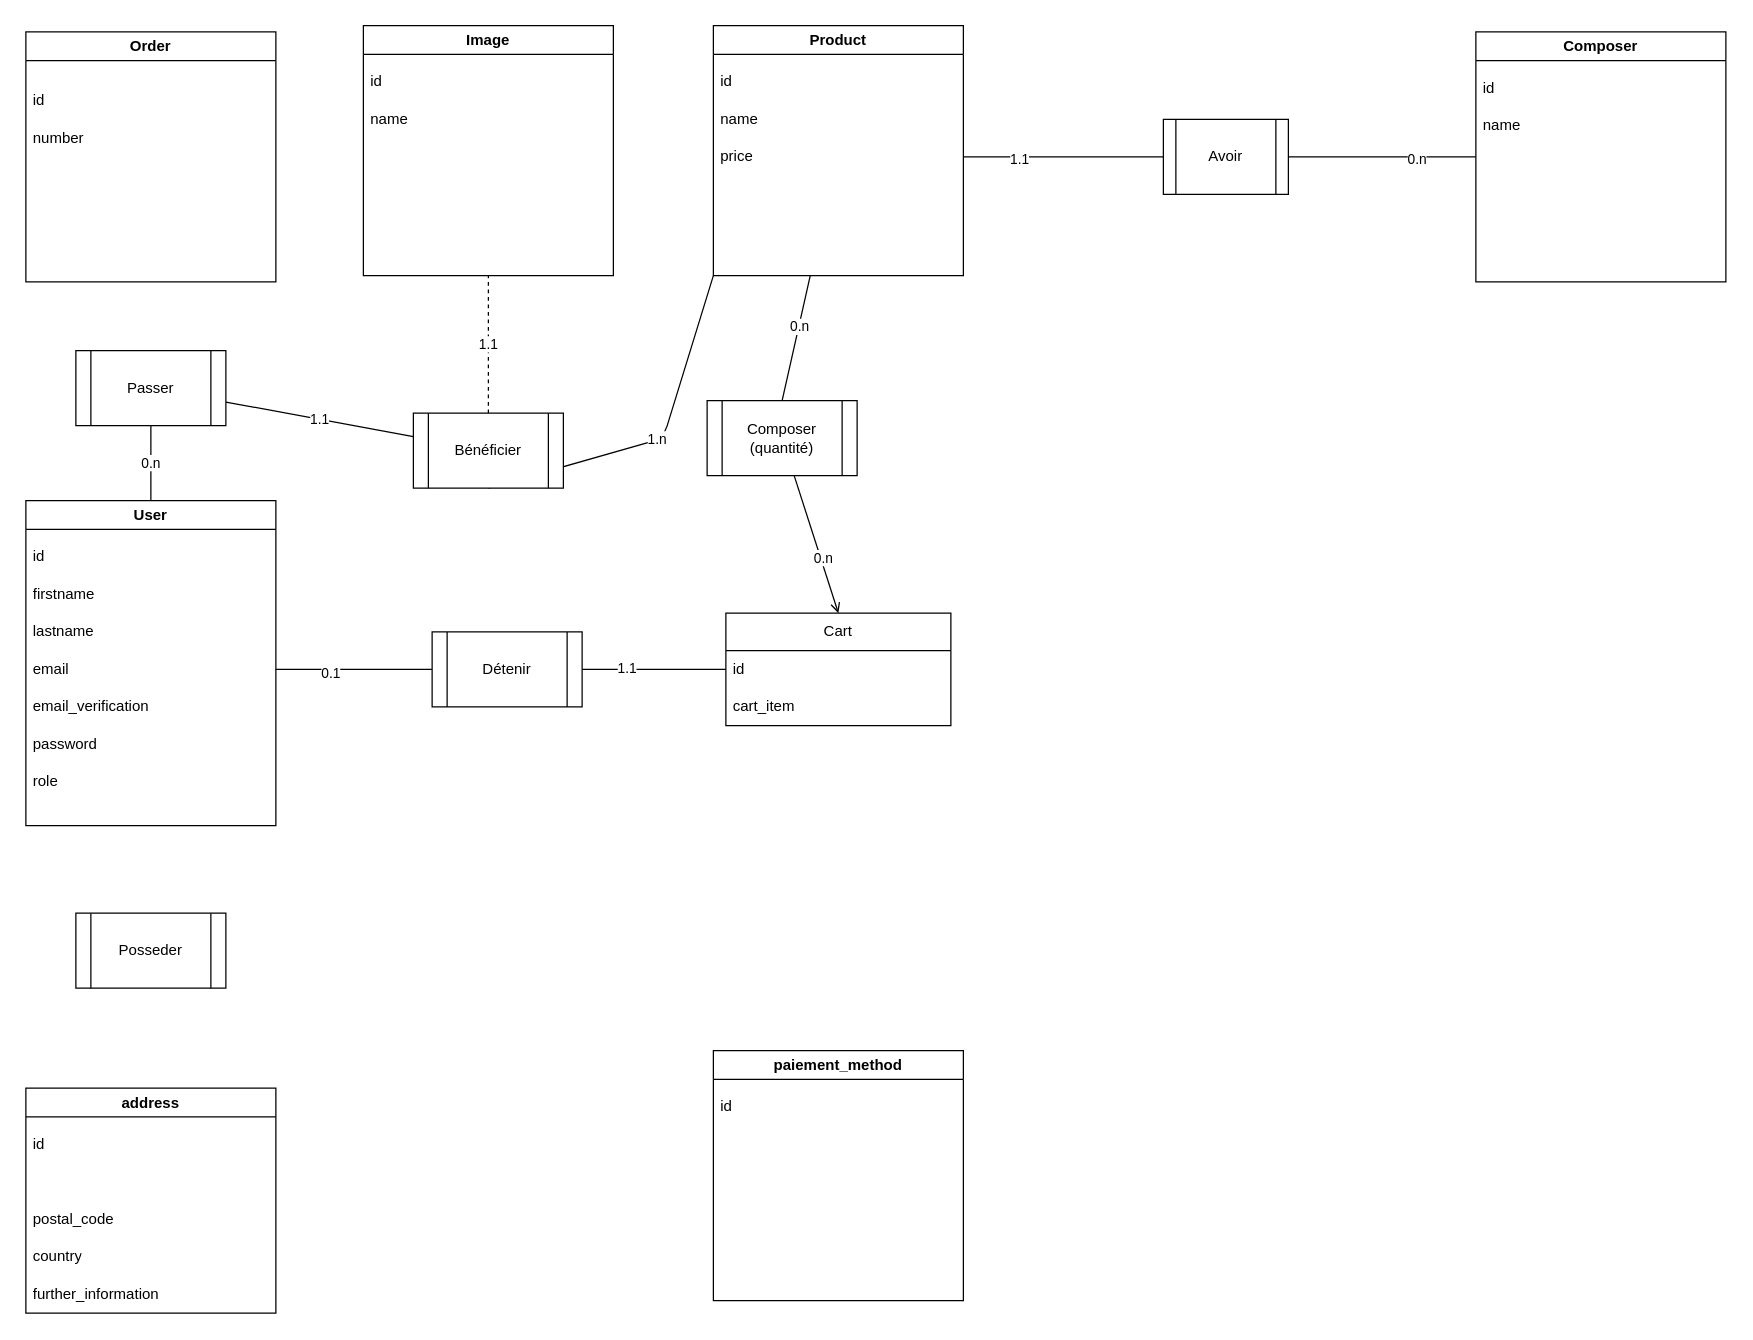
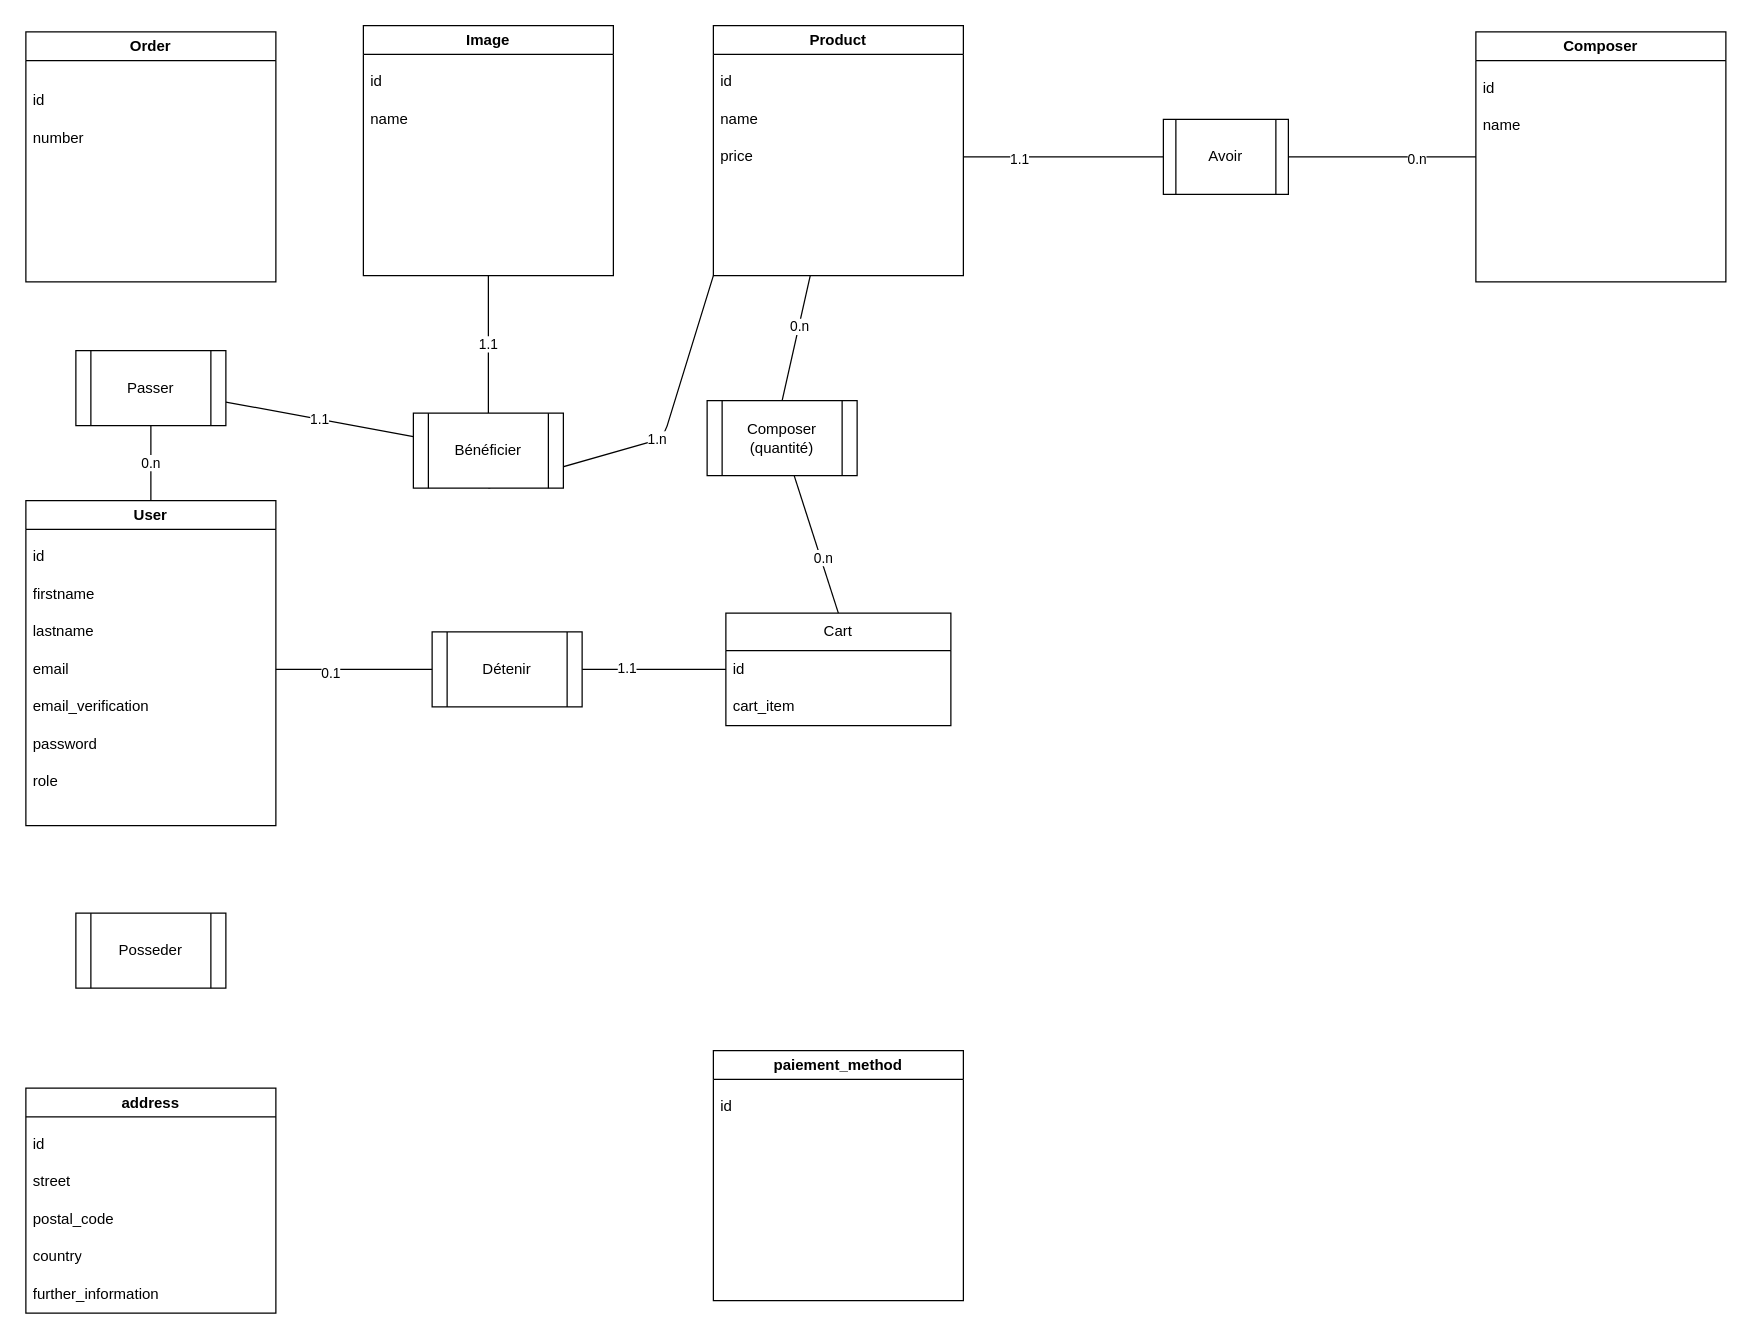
(488, 381) -> (488, 381)
(836, 607) -> (836, 607)
none -> (151, 1182)
